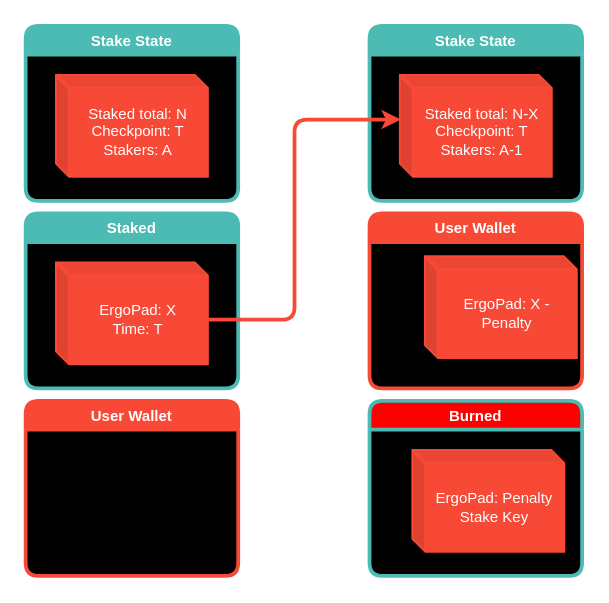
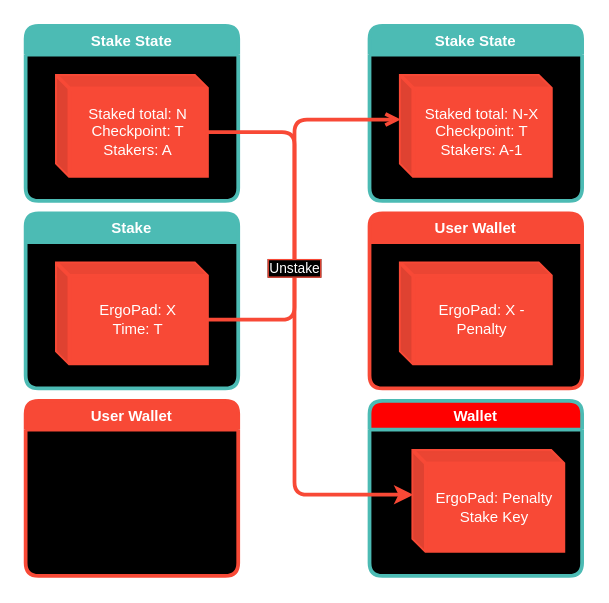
(385, 119) -> (386, 119)
(131, 228) -> (131, 228)
(501, 307) -> (476, 313)
(475, 416) -> (475, 416)
none -> (294, 452)
